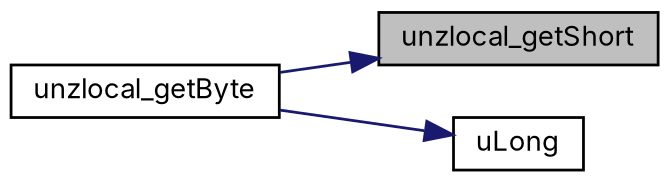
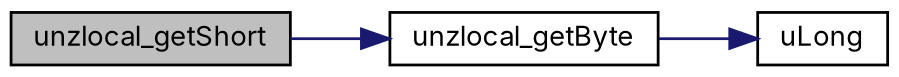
(315, 67) -> (326, 39)
